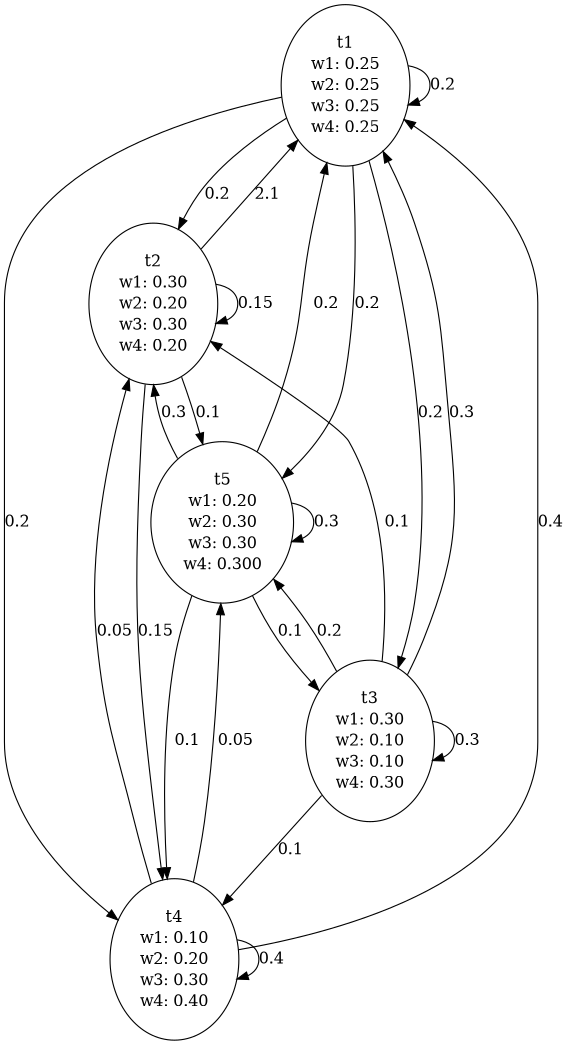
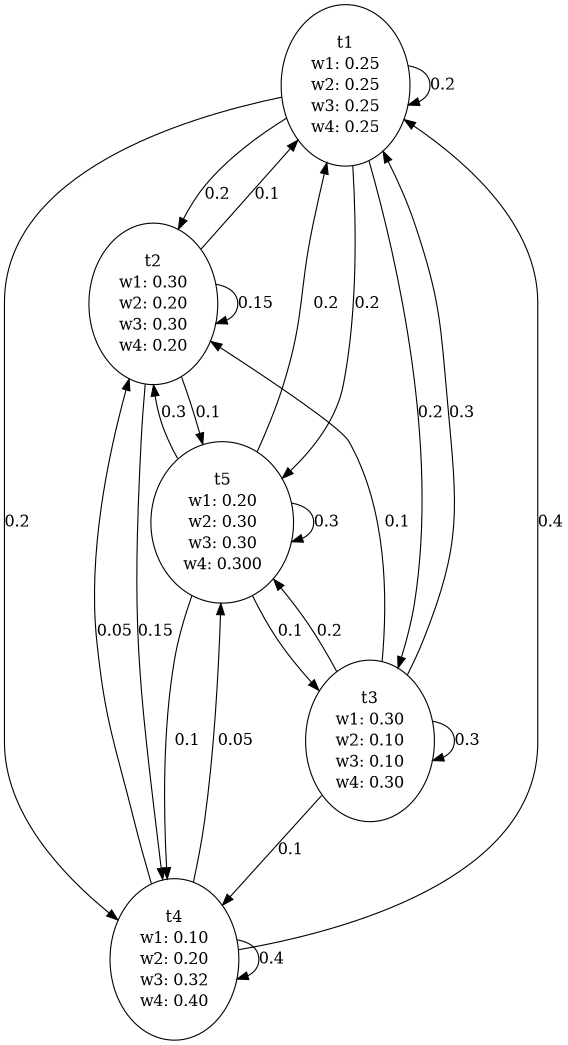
(267, 195) -> (267, 195)
(174, 981) -> (174, 981)
